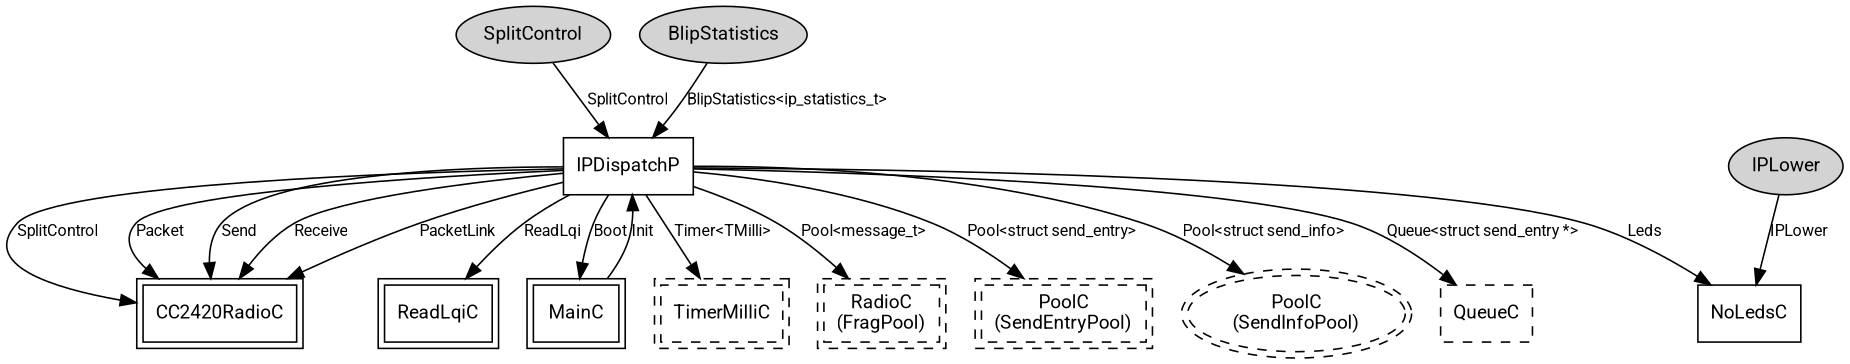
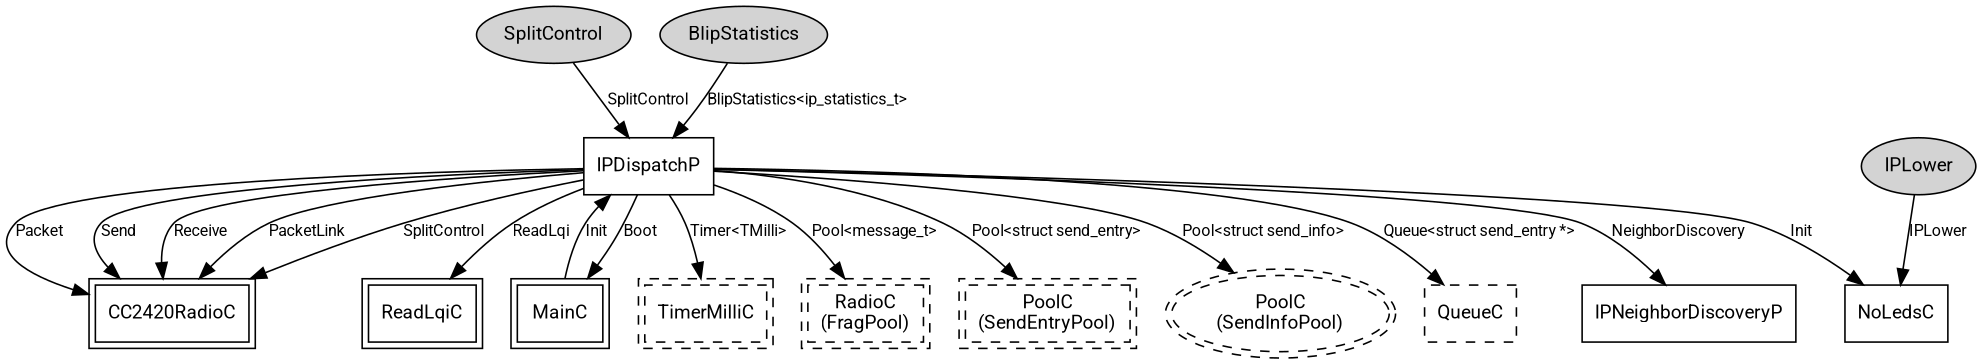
(1645, 232) -> (1801, 232)
none -> (1689, 314)
